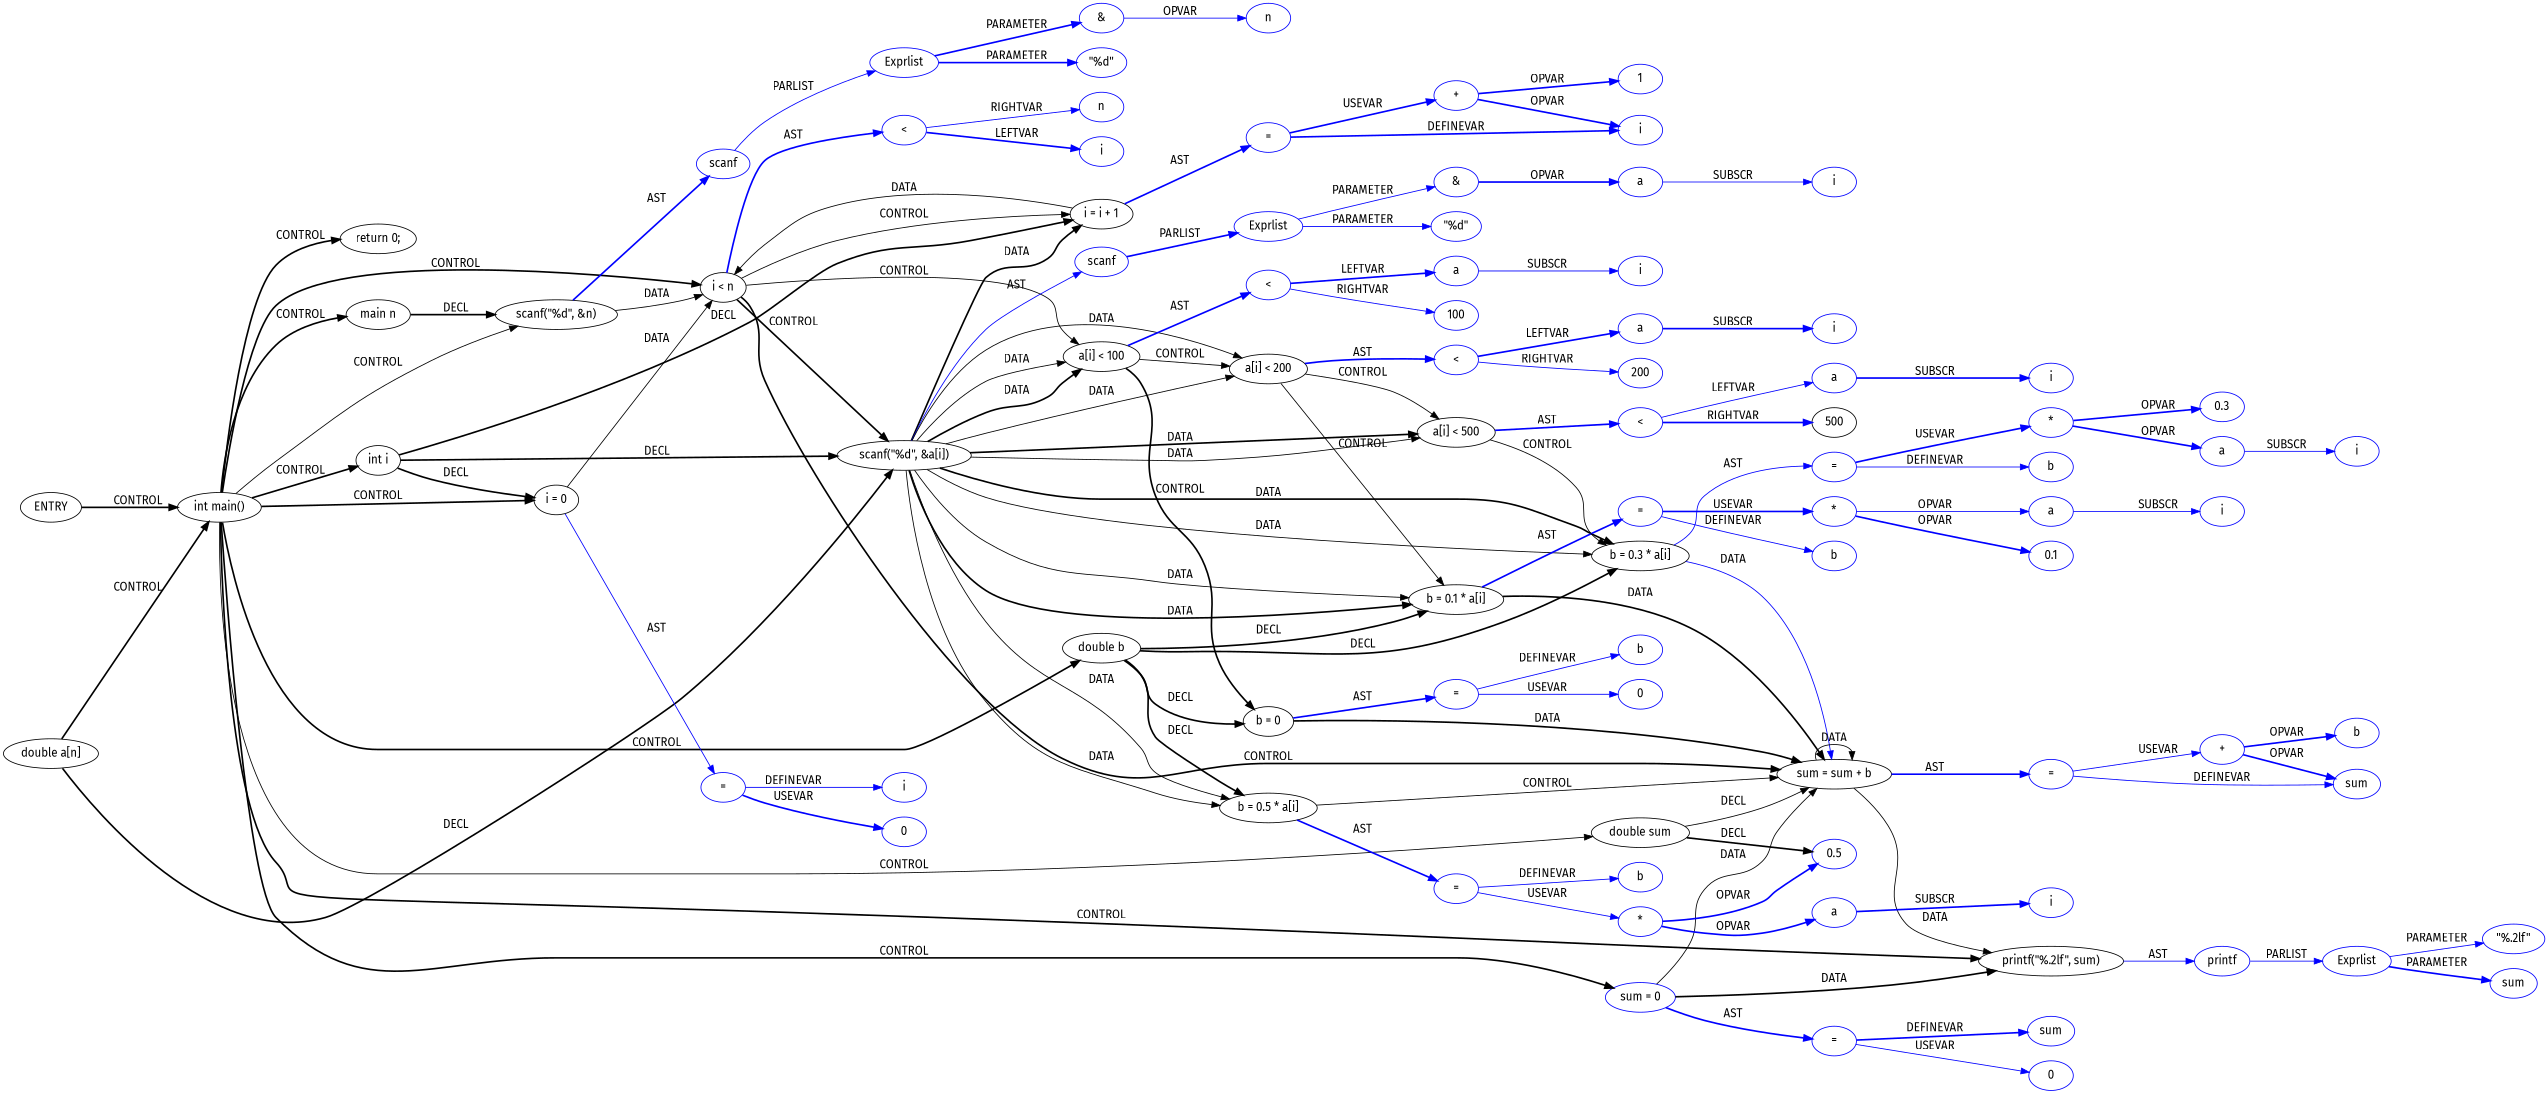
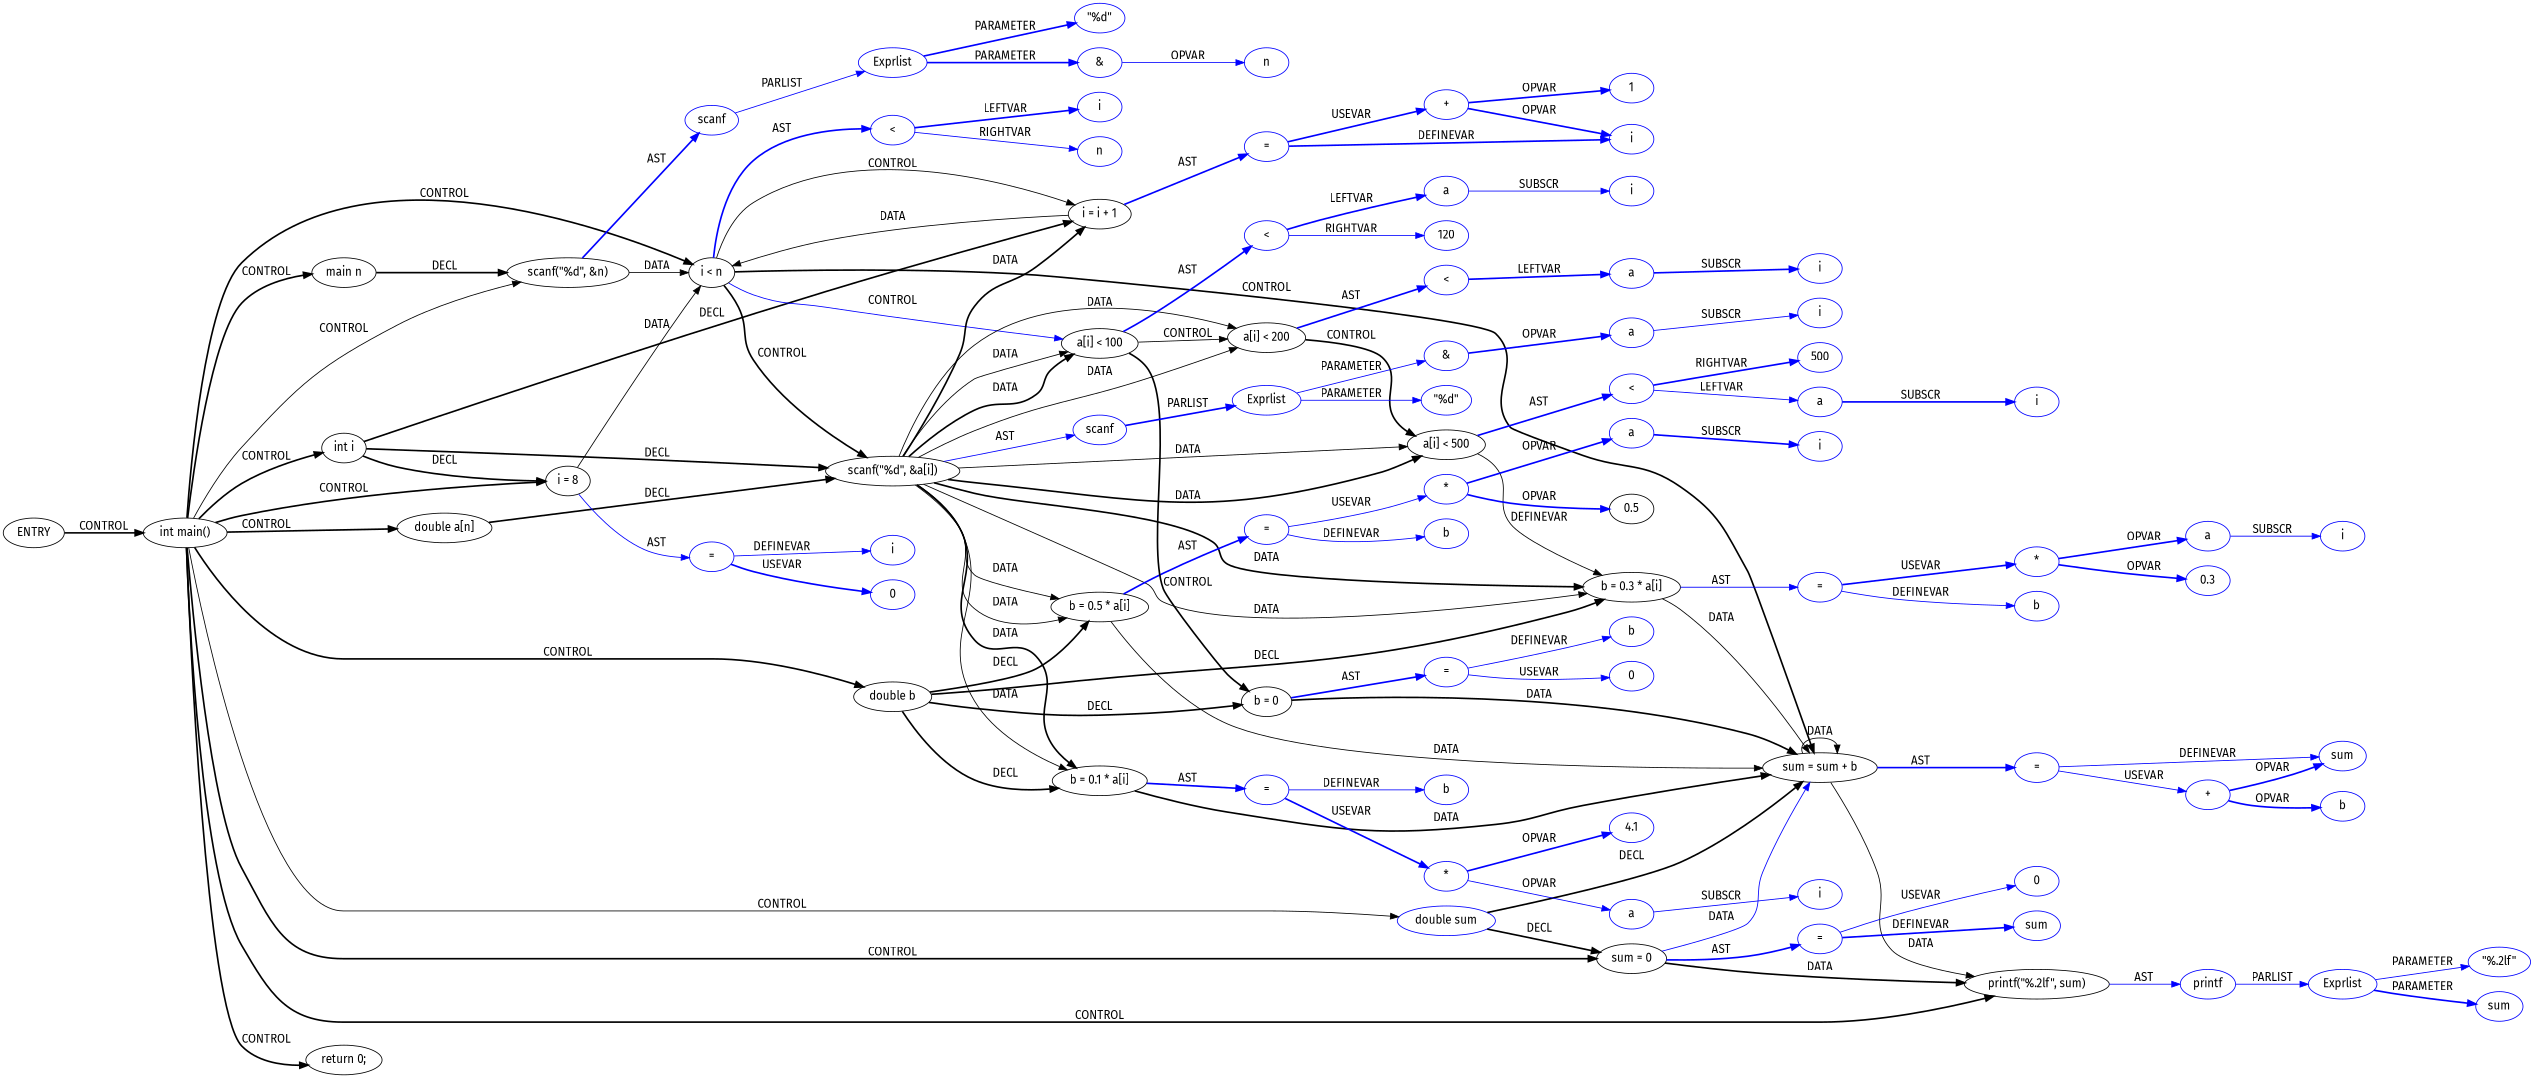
(923, 278) -> (890, 317)
(1456, 315) -> (1446, 236)
(1640, 373) -> none
(1372, 386) -> (1383, 359)
(1834, 423) -> (1820, 357)
(1547, 445) -> (1539, 518)
(1360, 481) -> none
(556, 500) -> (568, 481)
(2051, 556) -> (1632, 828)
(1789, 630) -> (1740, 665)
(133, 634) -> (308, 531)
(1547, 784) -> (1446, 750)
(1745, 813) -> (1651, 873)
(1640, 833) -> (1446, 921)
(1745, 844) -> (1539, 940)
(1834, 854) -> (1632, 509)
(1720, 878) -> (1759, 892)
(1640, 997) -> (1632, 959)
